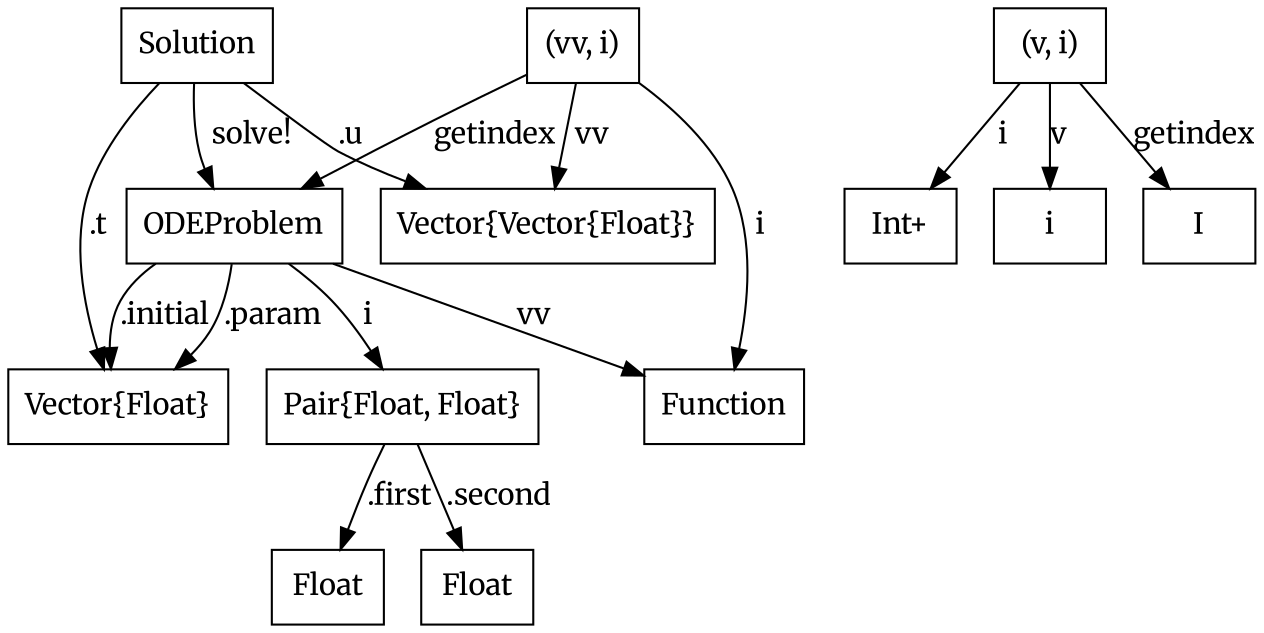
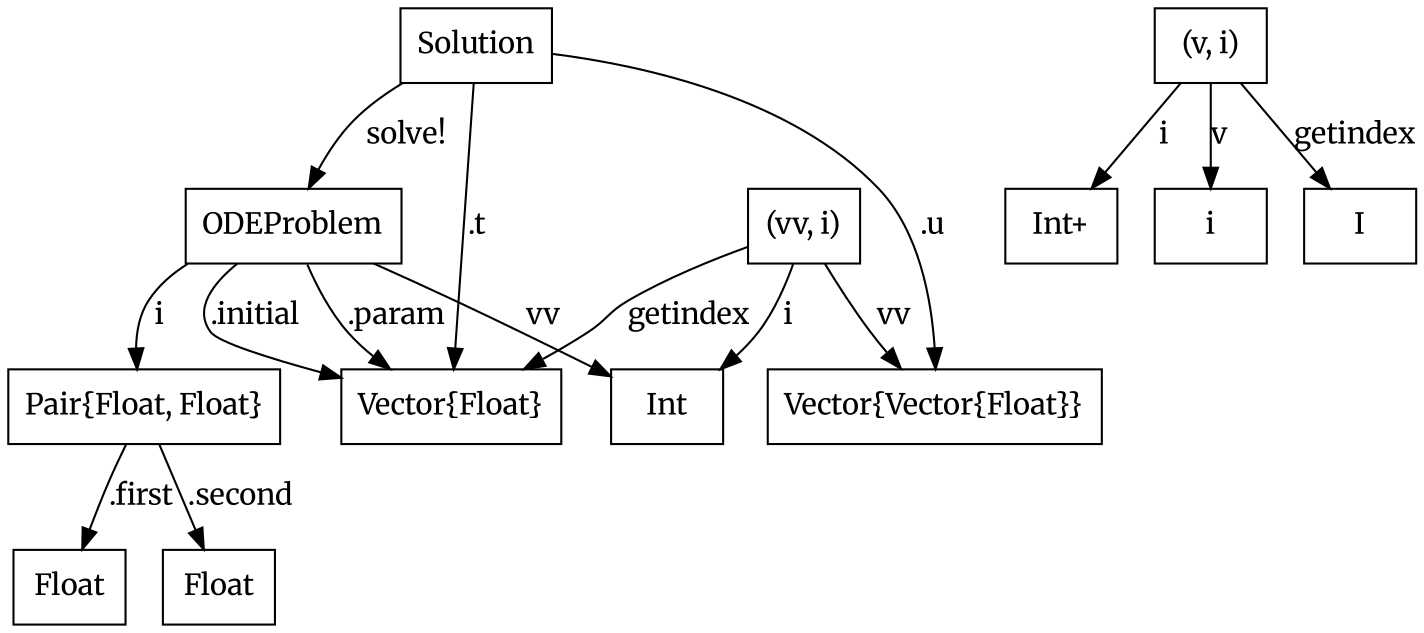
(423, 126) -> (640, 294)
(724, 407) -> (667, 407)
